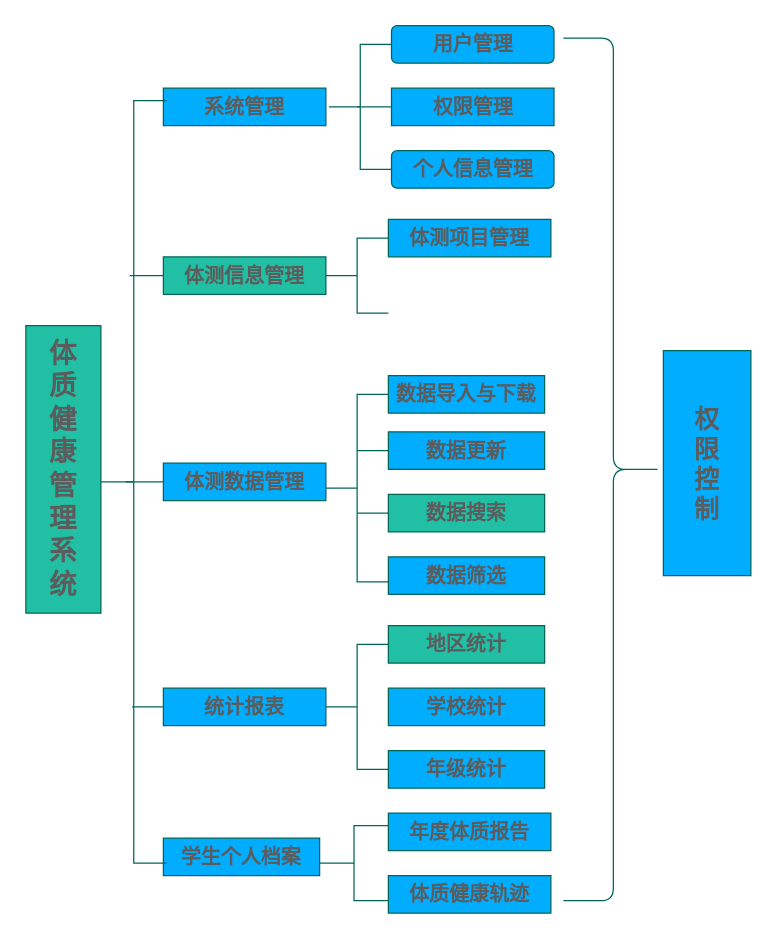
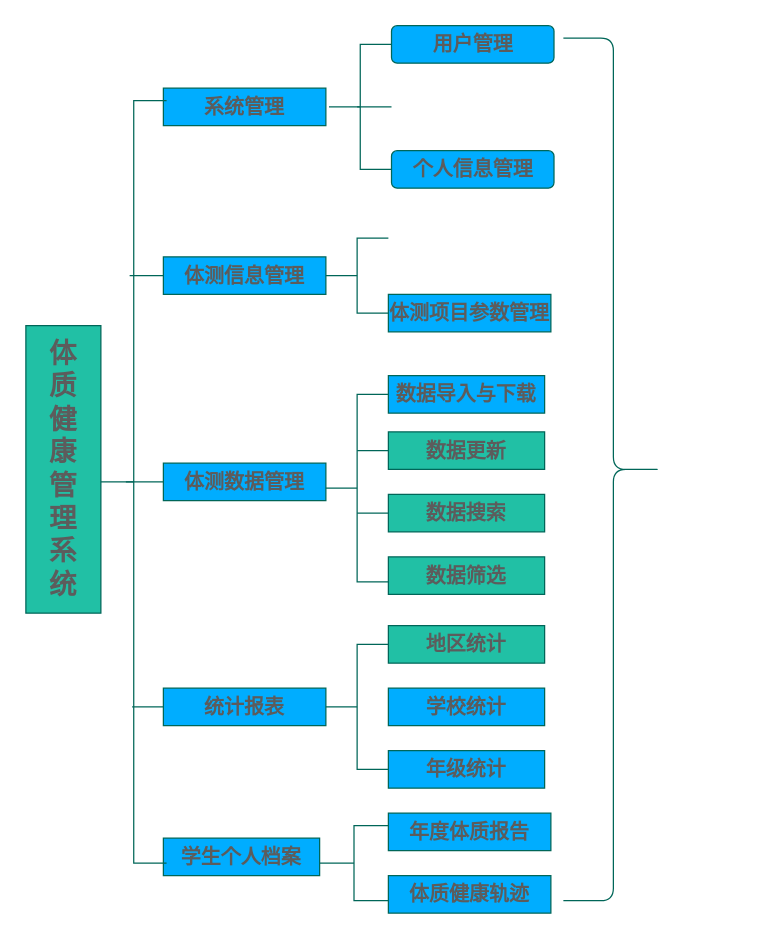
(473, 107) -> none
(469, 238) -> none
(244, 276) -> (244, 276)
none -> (469, 313)
(466, 451) -> (466, 451)
(707, 463) -> none
(466, 576) -> (466, 576)
